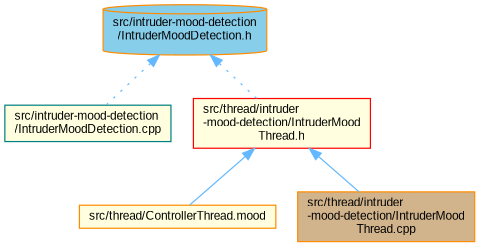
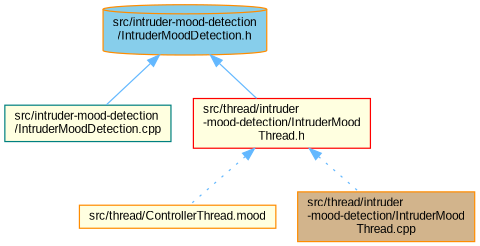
(238, 81) -> (238, 81)
(128, 84) -> (128, 84)
(339, 174) -> (339, 174)
(218, 181) -> (218, 181)
